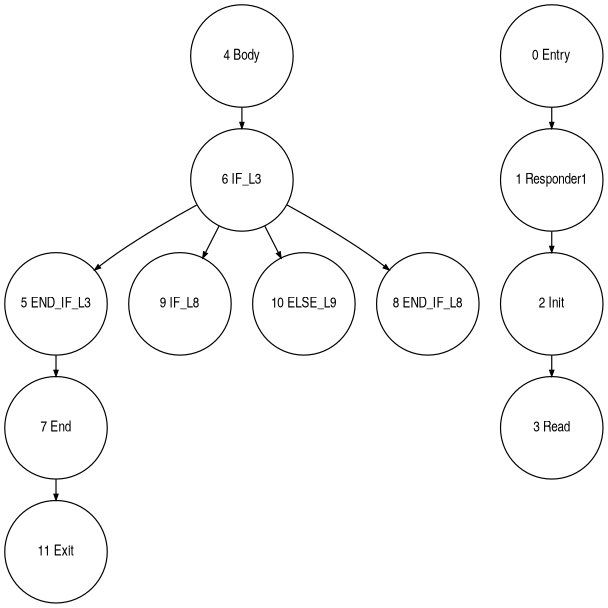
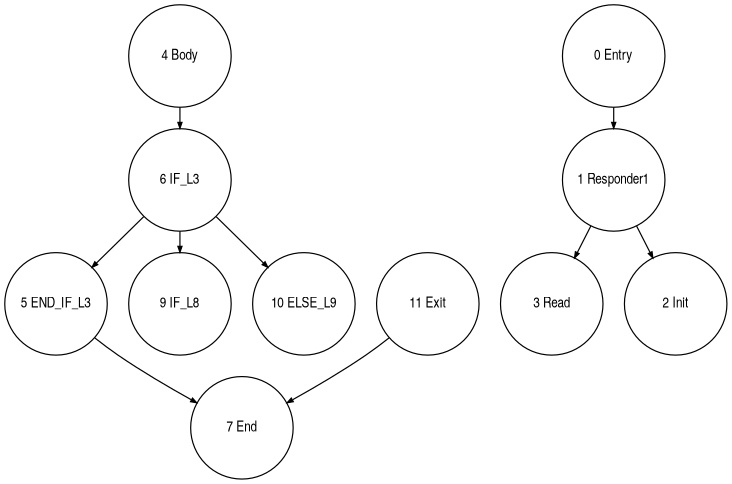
(428, 304) -> none
(552, 363) -> (584, 239)
(56, 487) -> (342, 371)
